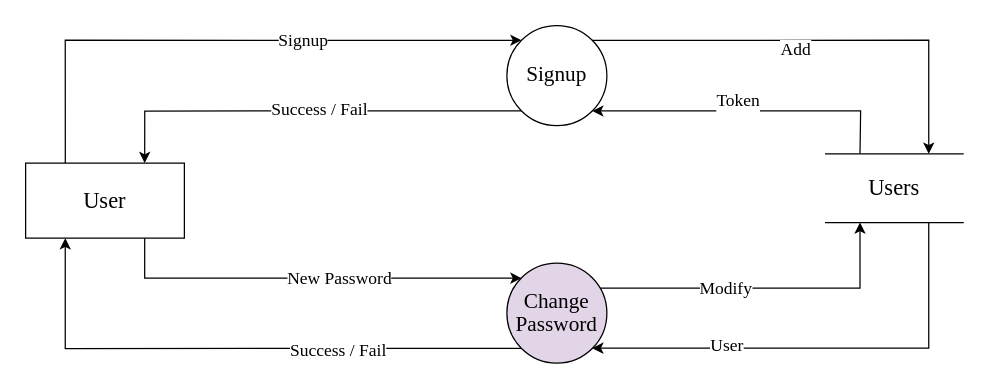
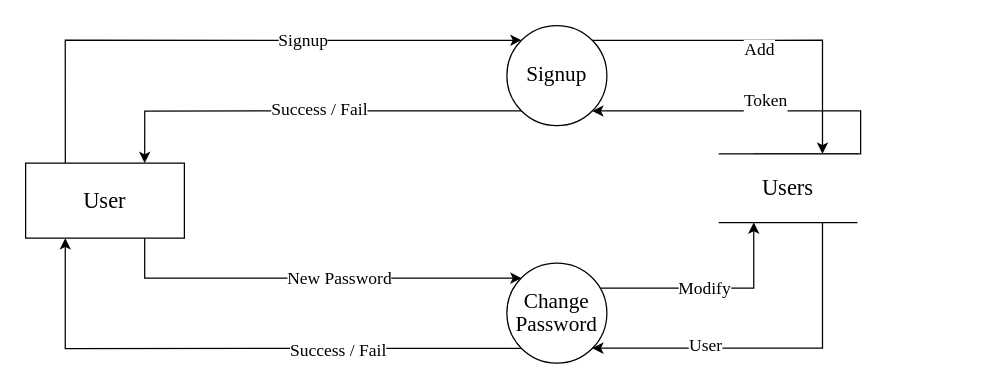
(894, 188) -> (788, 188)
(557, 313) -> (557, 313)
